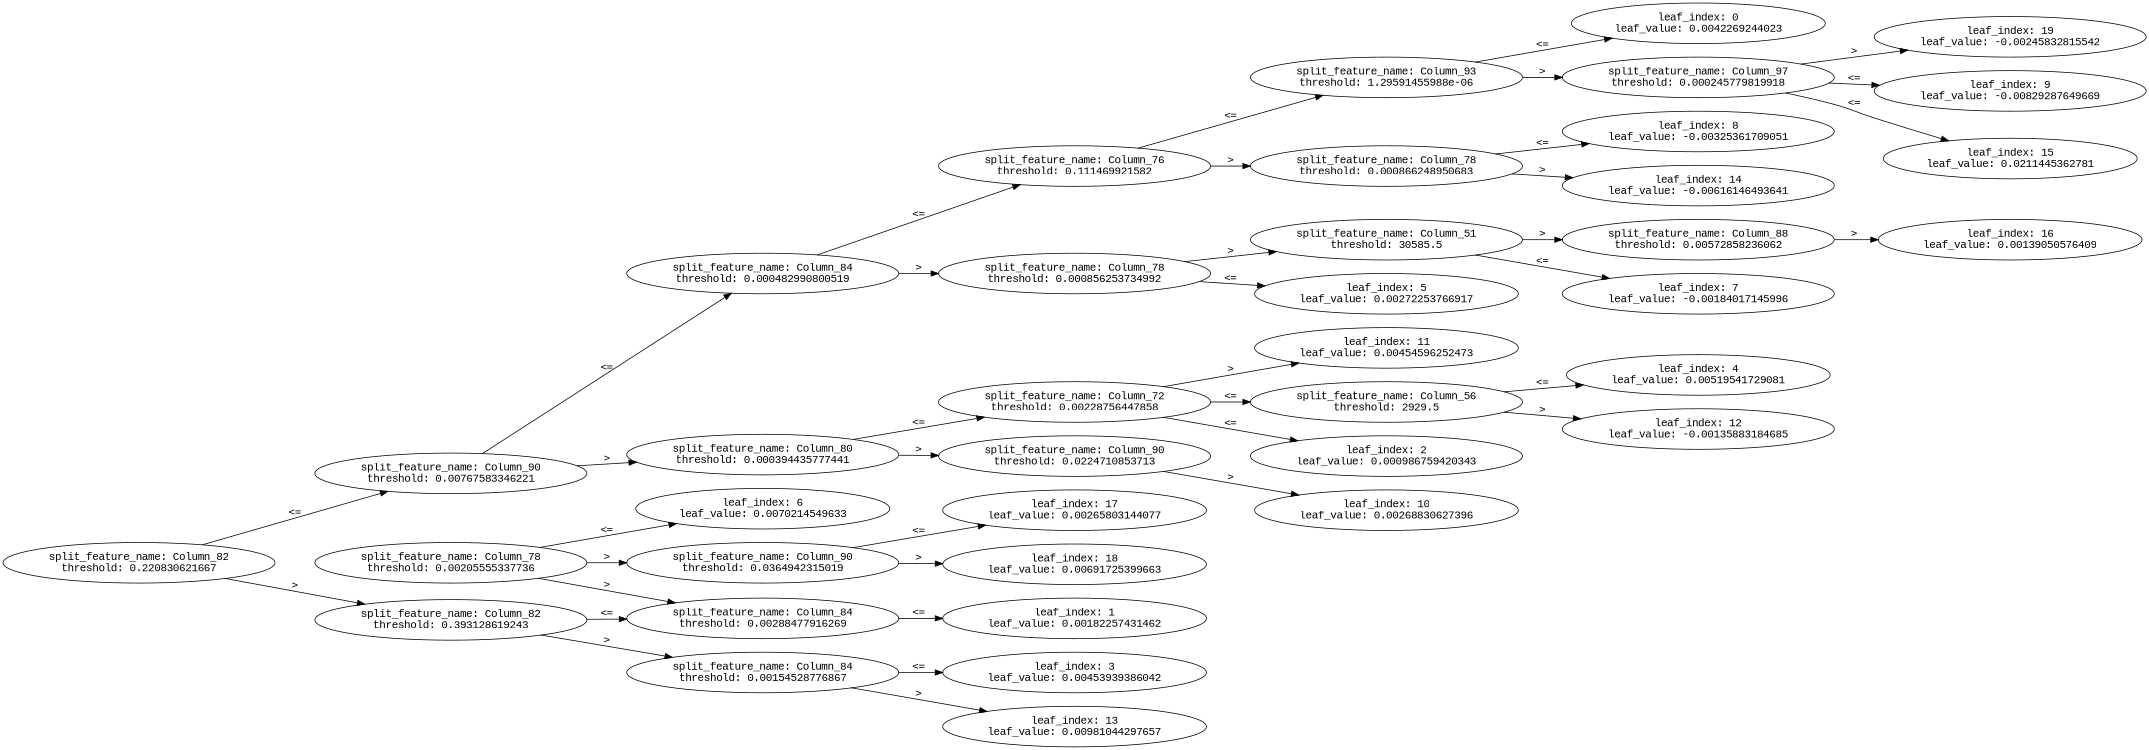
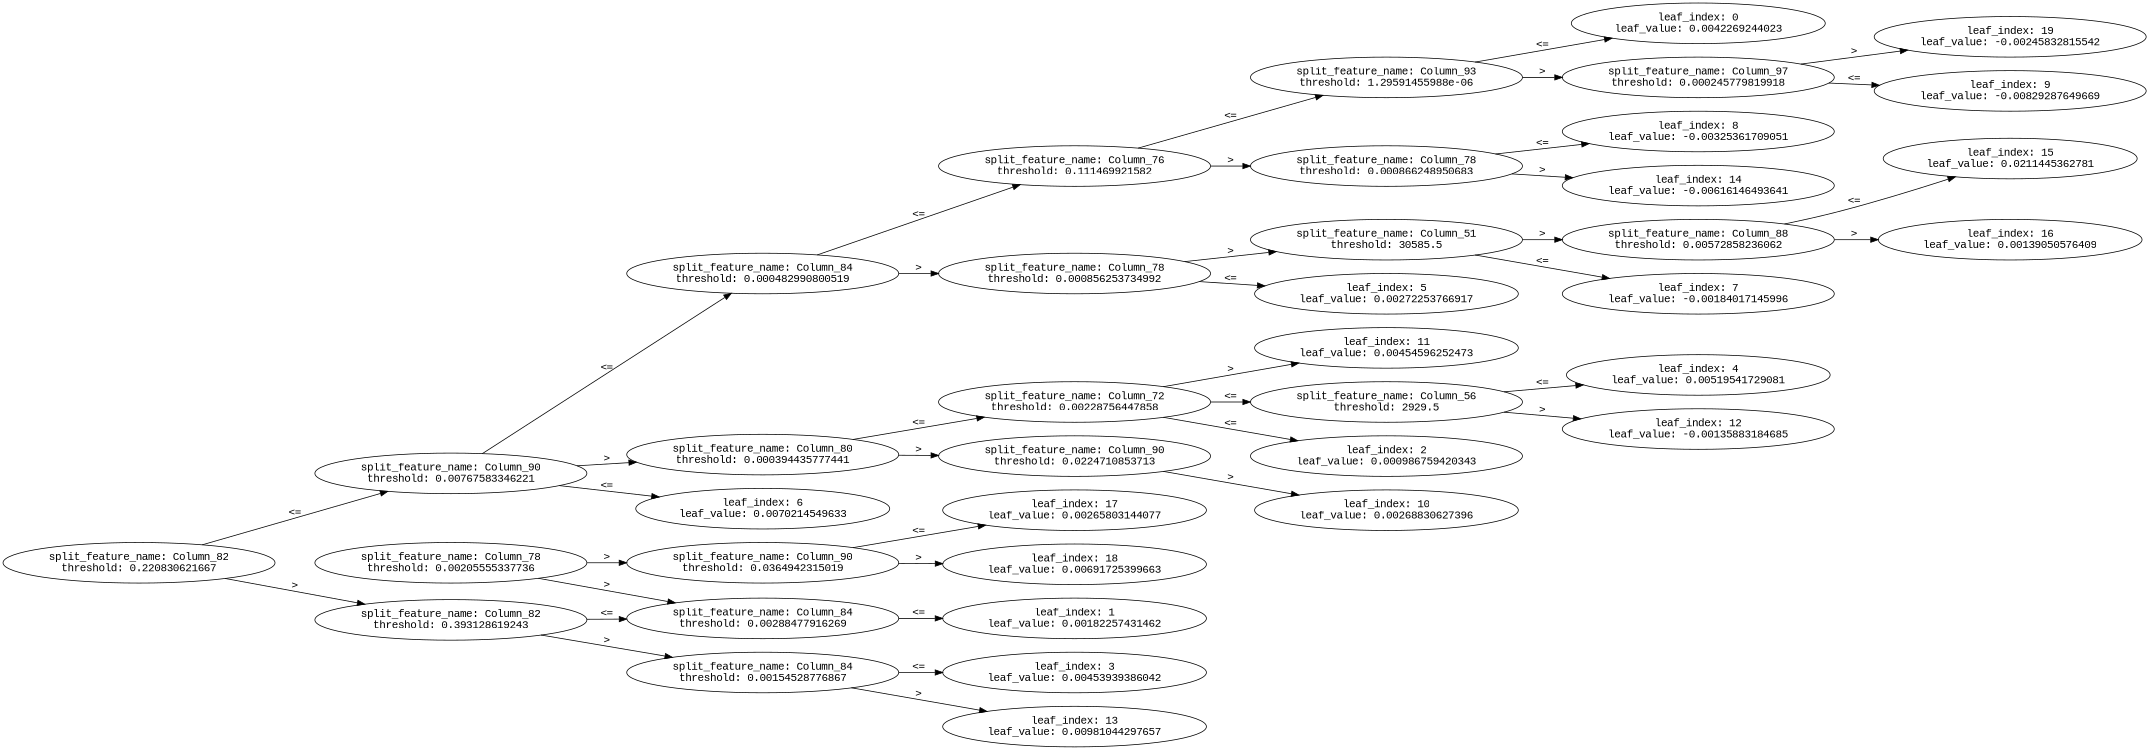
(1864, 114) -> (1867, 204)
(604, 536) -> (605, 491)
